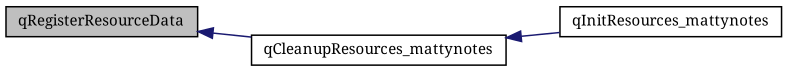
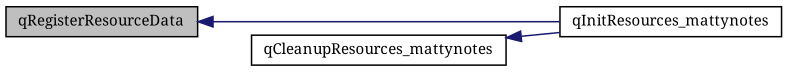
(232, 35) -> (386, 22)
